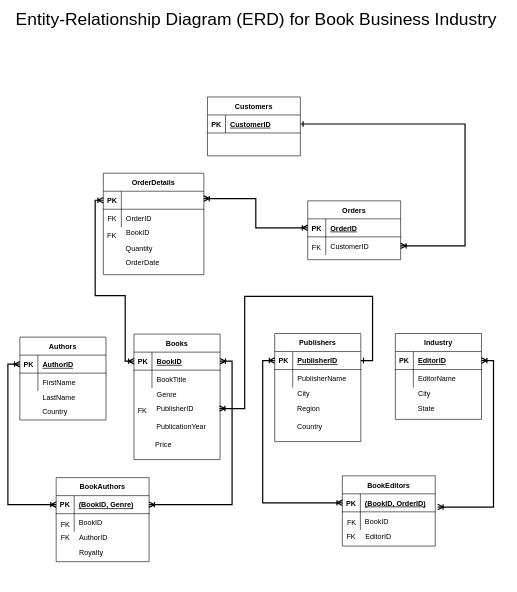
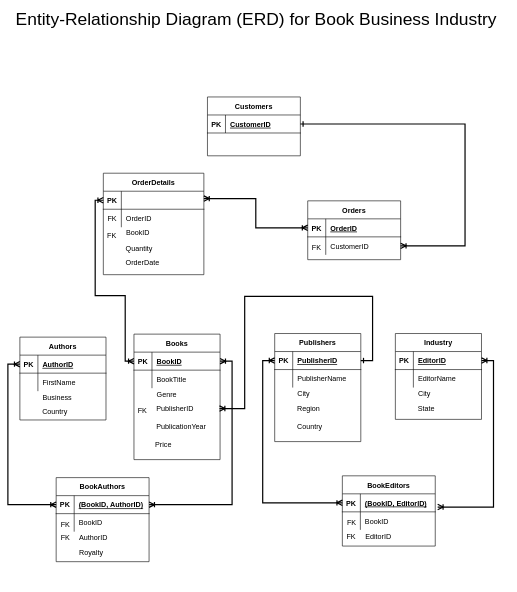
(59, 397) -> (58, 397)
(397, 503) -> (398, 503)
(107, 505) -> (113, 505)
